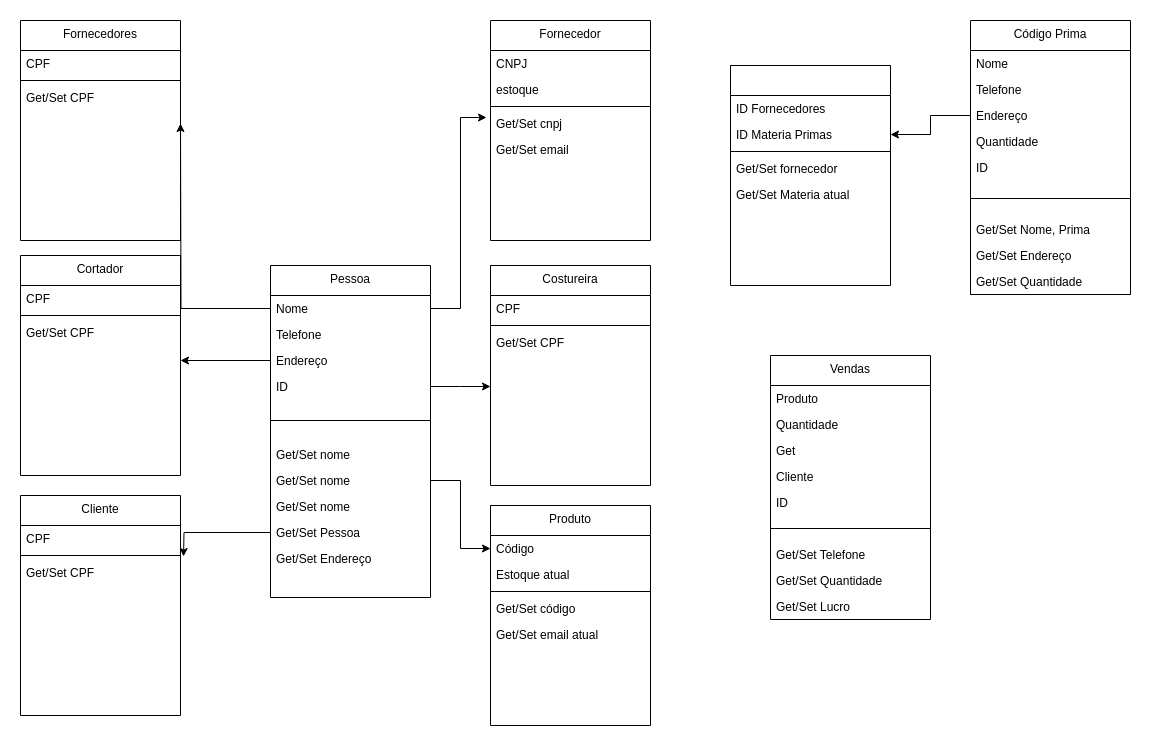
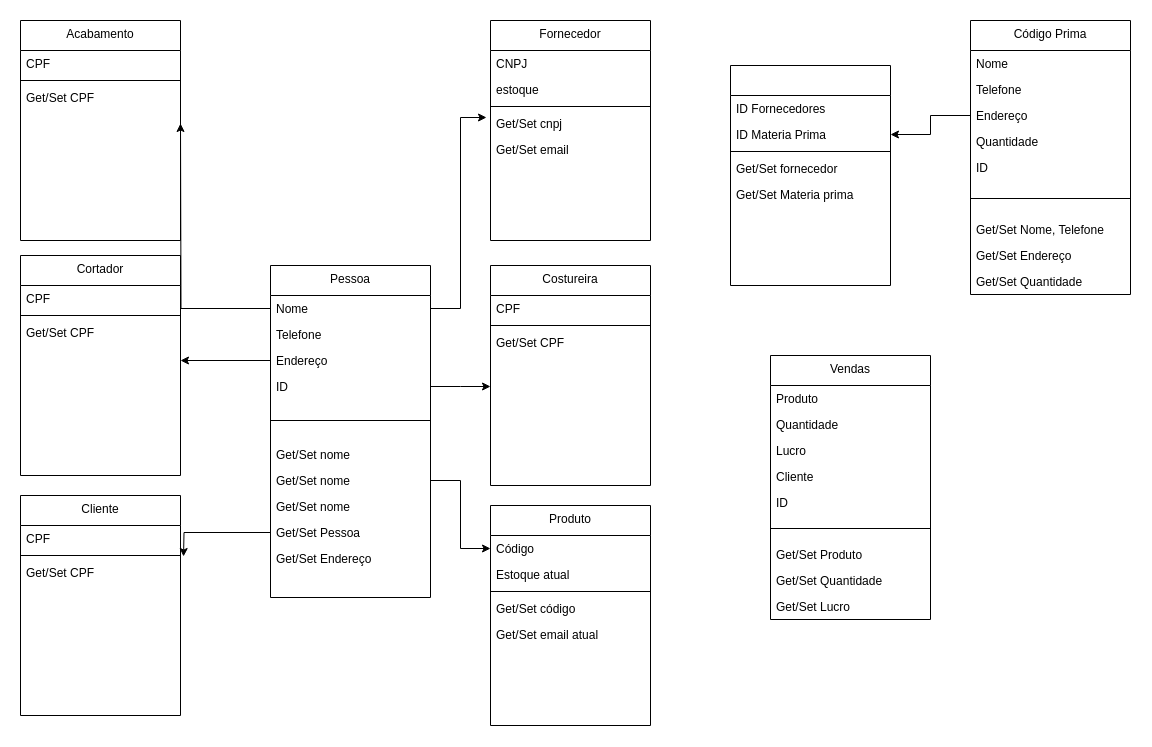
(100, 34) -> (100, 34)
(787, 135) -> (784, 135)
(800, 195) -> (800, 195)
(1034, 230) -> (1044, 230)
(786, 451) -> (793, 451)
(827, 555) -> (825, 555)
